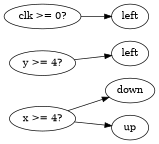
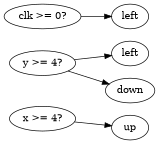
(85, 105) -> (85, 77)
